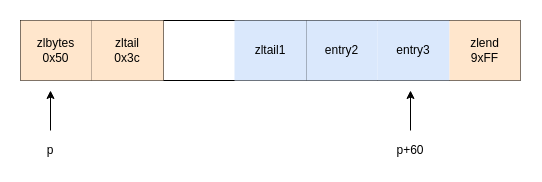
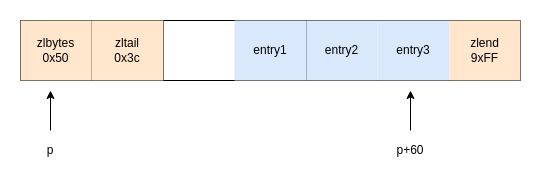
(271, 51) -> (271, 51)
